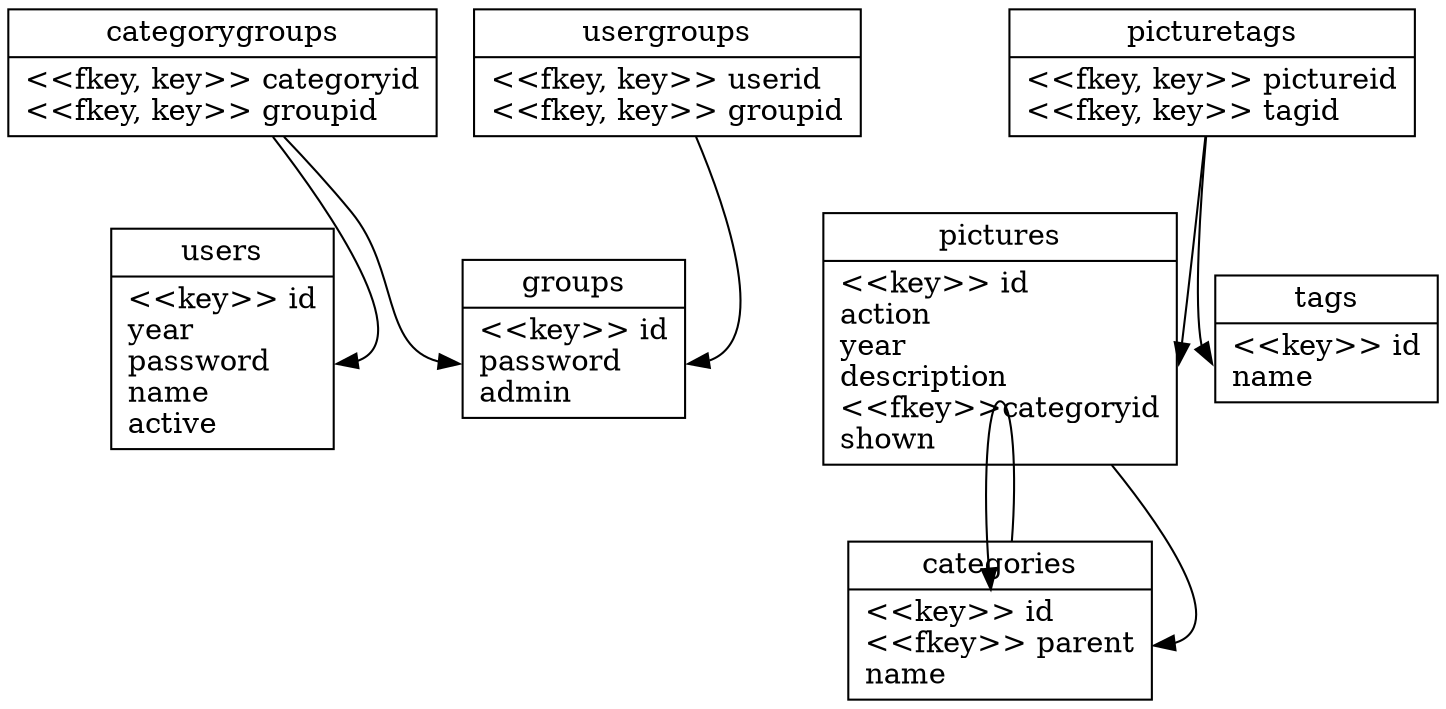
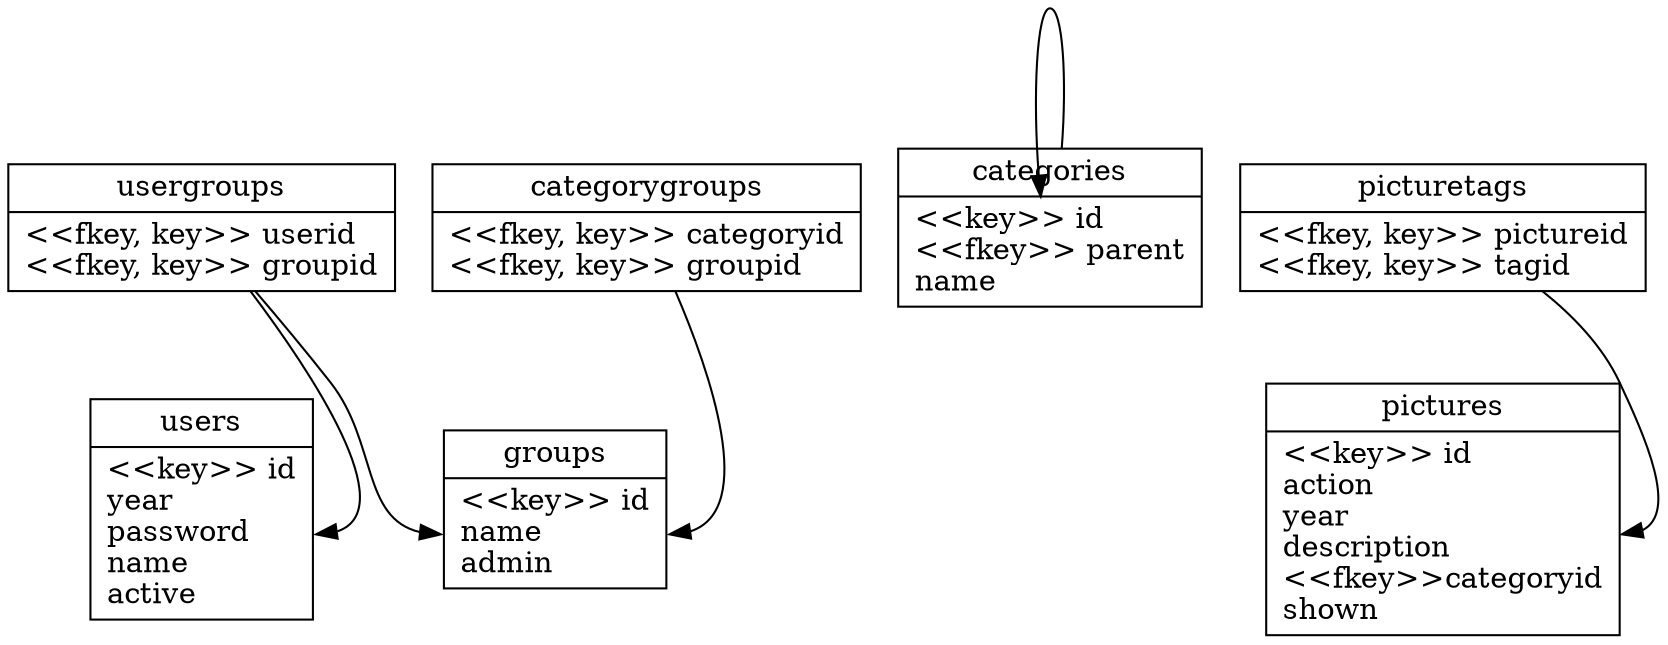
(347, 245) -> (328, 408)
(1327, 339) -> none
(551, 362) -> (502, 532)
(1173, 551) -> none
